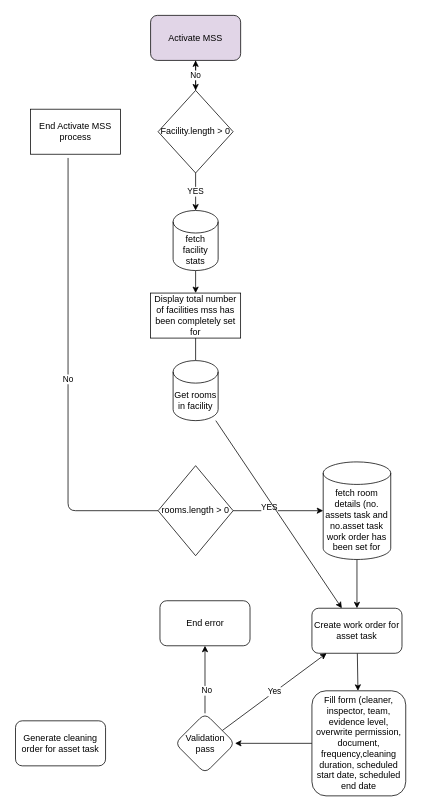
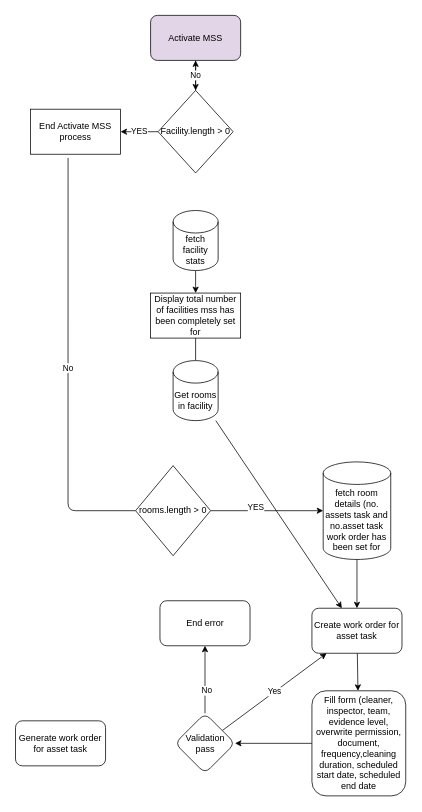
(195, 189) -> (142, 132)
(195, 510) -> (173, 510)
(60, 743) -> (60, 743)
